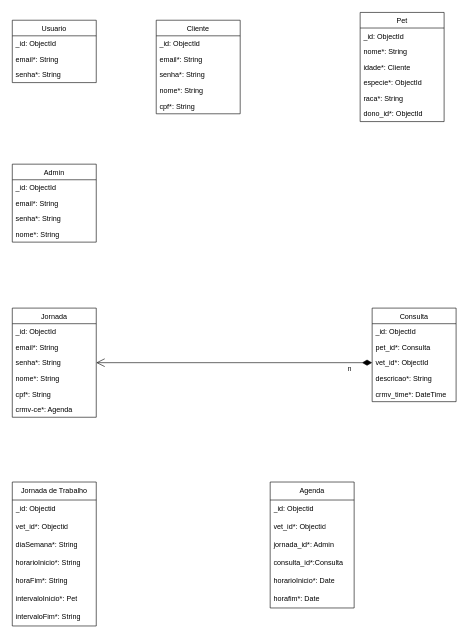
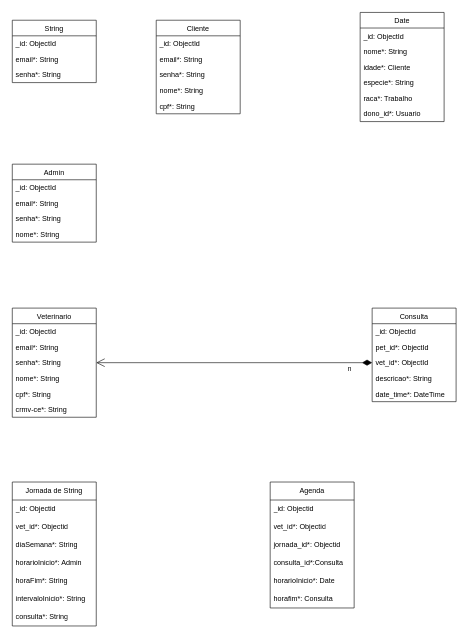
(402, 20) -> (402, 20)
(54, 28) -> (54, 28)
(397, 83) -> (392, 83)
(387, 98) -> (391, 98)
(397, 114) -> (394, 114)
(54, 316) -> (54, 316)
(406, 347) -> (407, 347)
(412, 394) -> (412, 394)
(46, 410) -> (45, 410)
(54, 491) -> (54, 491)
(306, 545) -> (312, 545)
(55, 563) -> (53, 563)
(53, 599) -> (55, 599)
(299, 599) -> (306, 599)
(53, 617) -> (46, 617)
